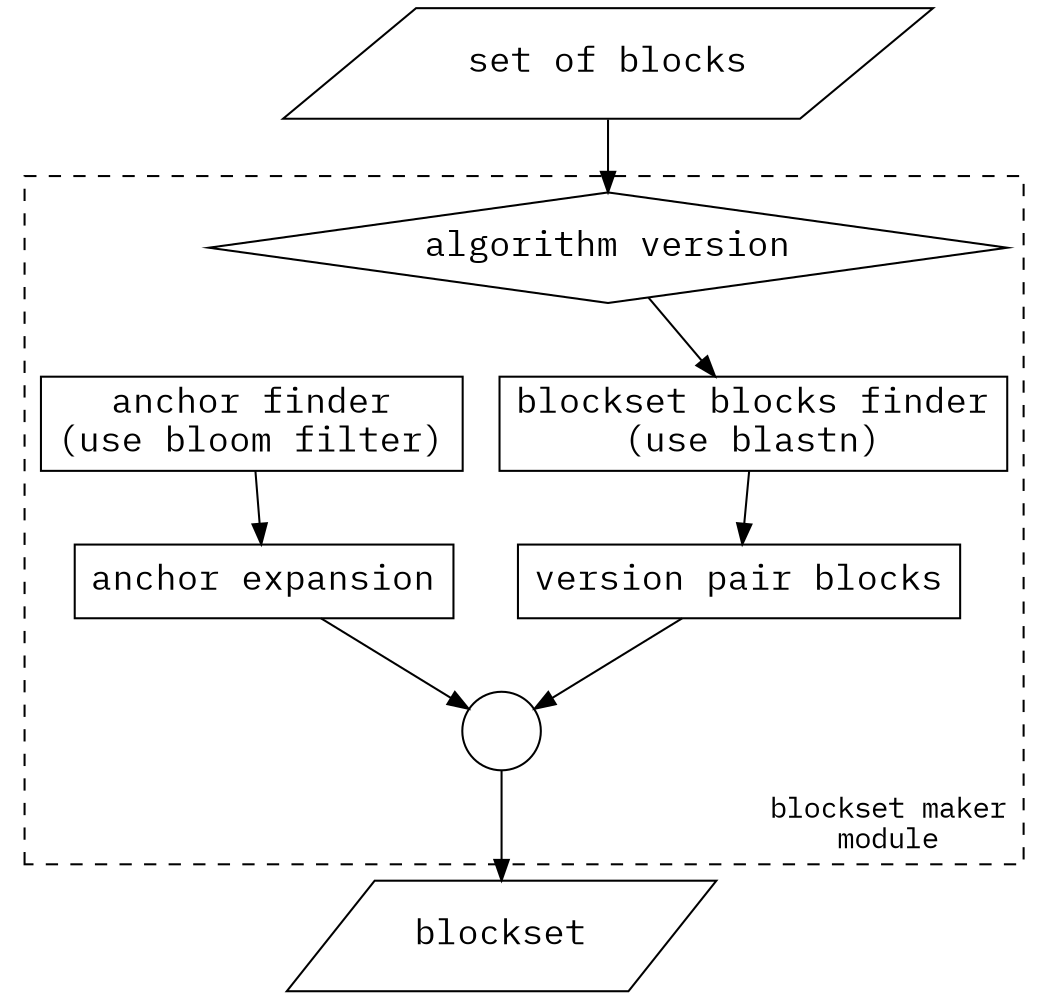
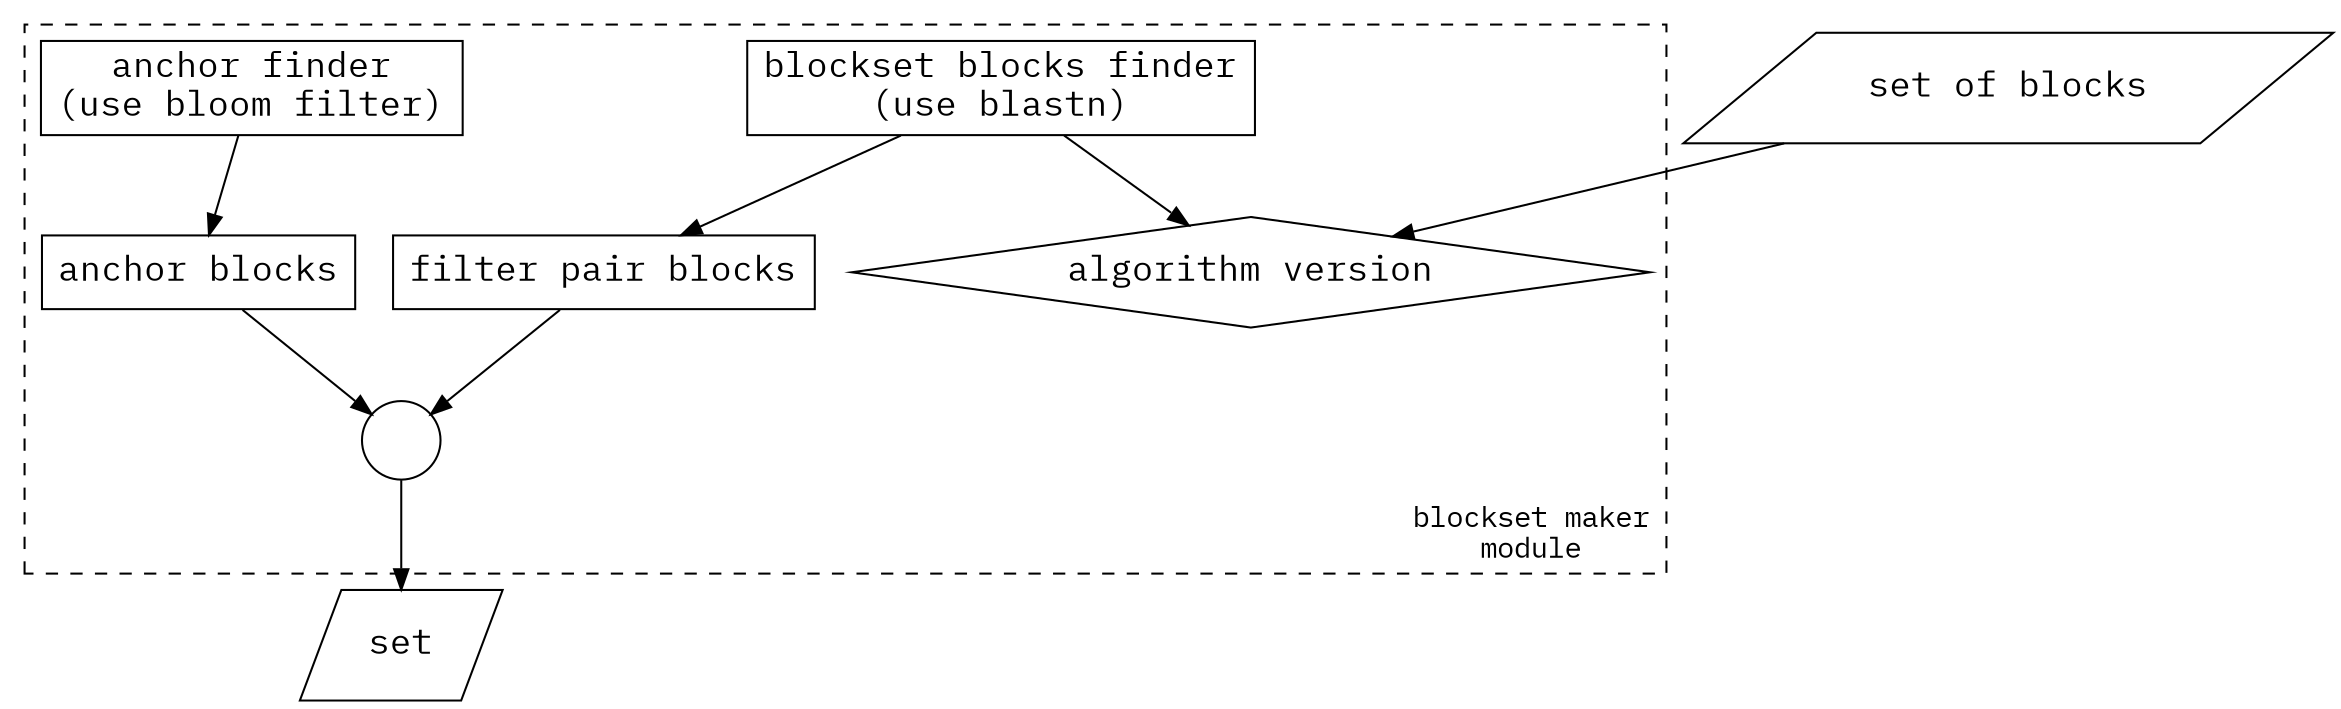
(675, 329) -> (1118, 174)
(264, 581) -> (199, 272)
(739, 581) -> (604, 272)
(502, 936) -> (401, 645)
